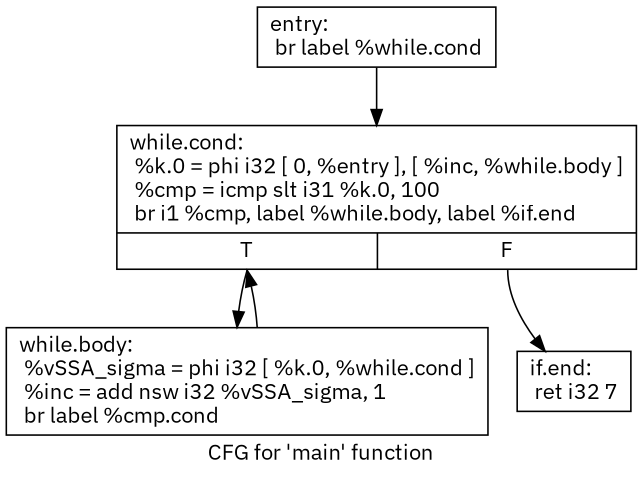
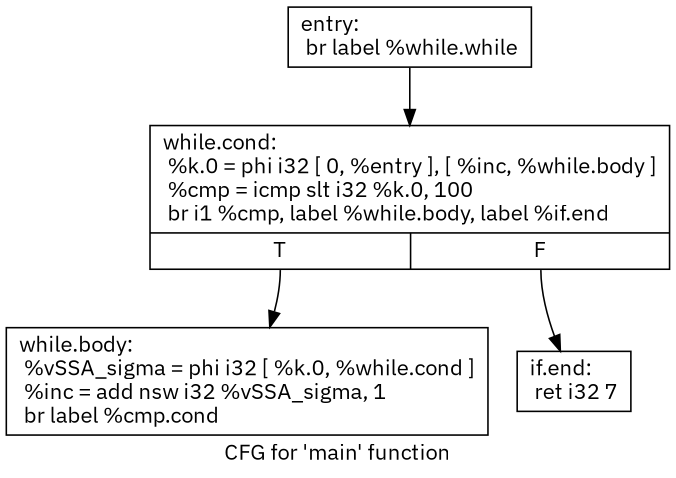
(377, 48) -> (410, 48)
(285, 190) -> (318, 190)
(255, 307) -> none
